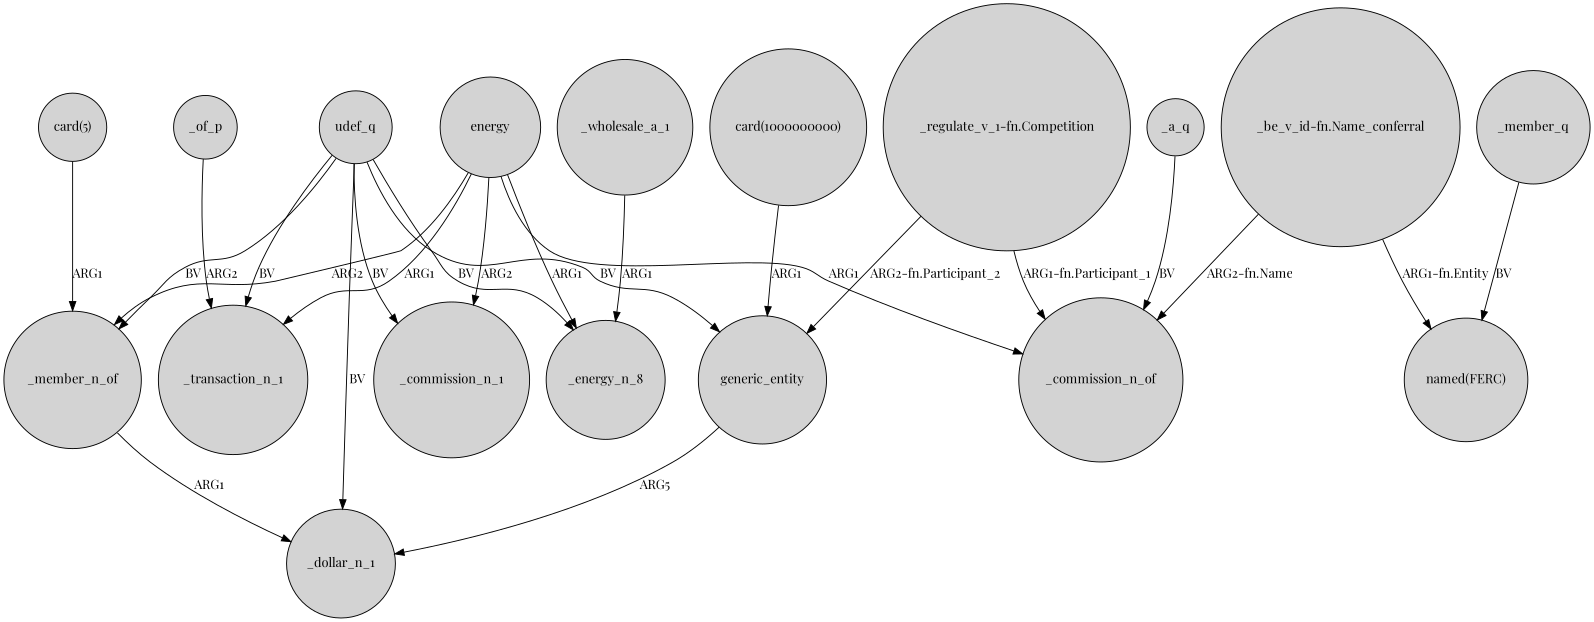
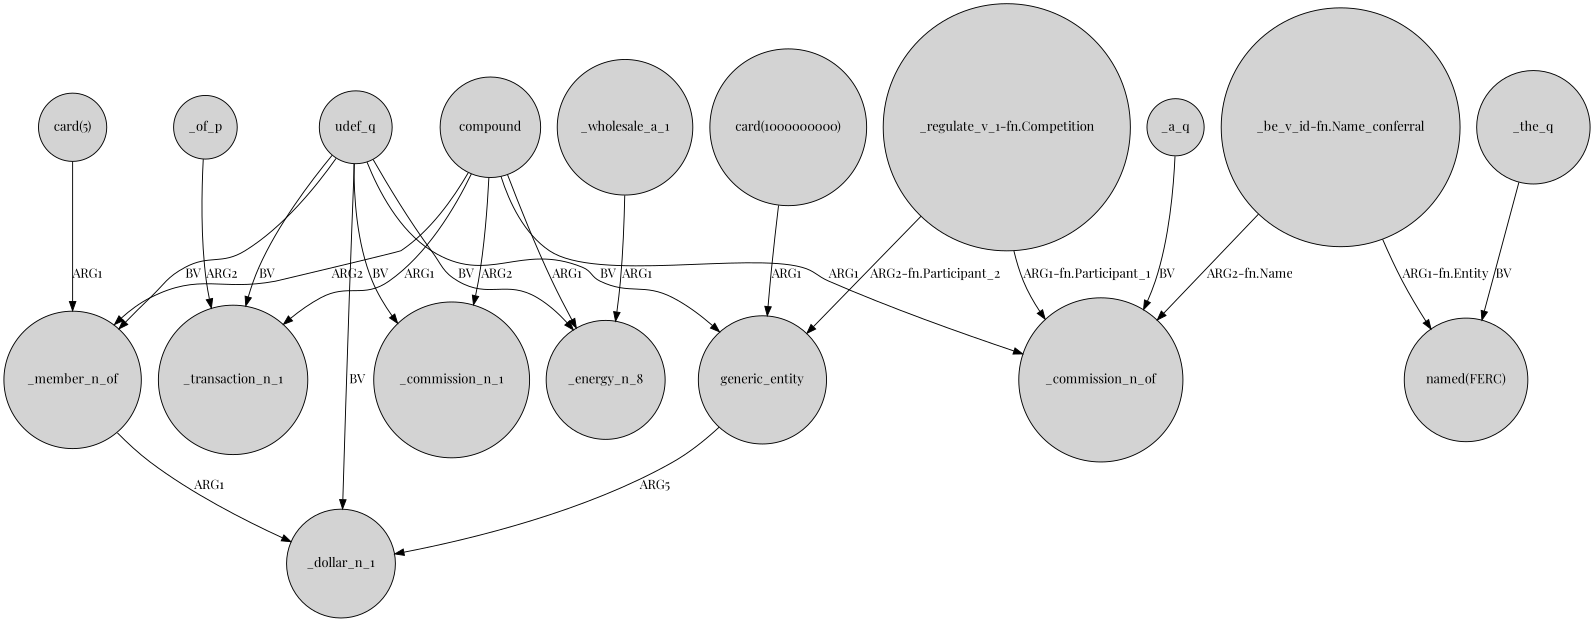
(490, 127) -> (490, 127)
(1533, 127) -> (1533, 127)
